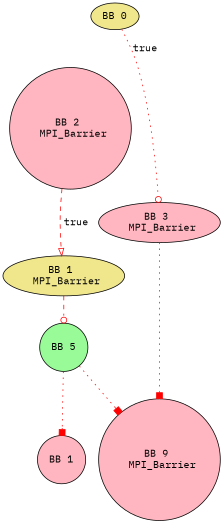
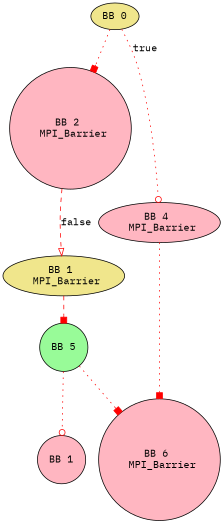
none -> (103, 47)
(76, 223) -> (76, 223)
(159, 223) -> (159, 223)
(64, 306) -> (64, 306)
(63, 401) -> (63, 401)
(159, 460) -> (159, 460)
